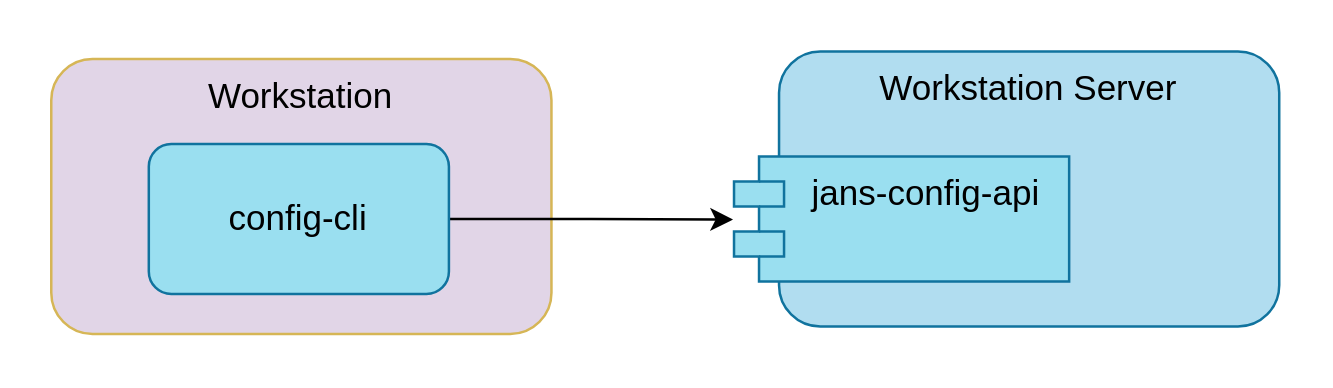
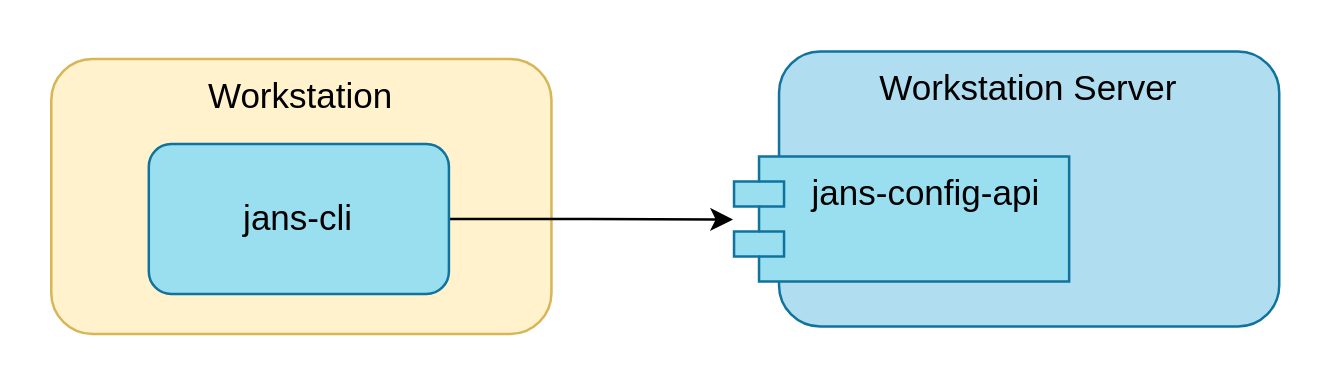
(301, 97) -> (301, 97)
(299, 219) -> (299, 219)
